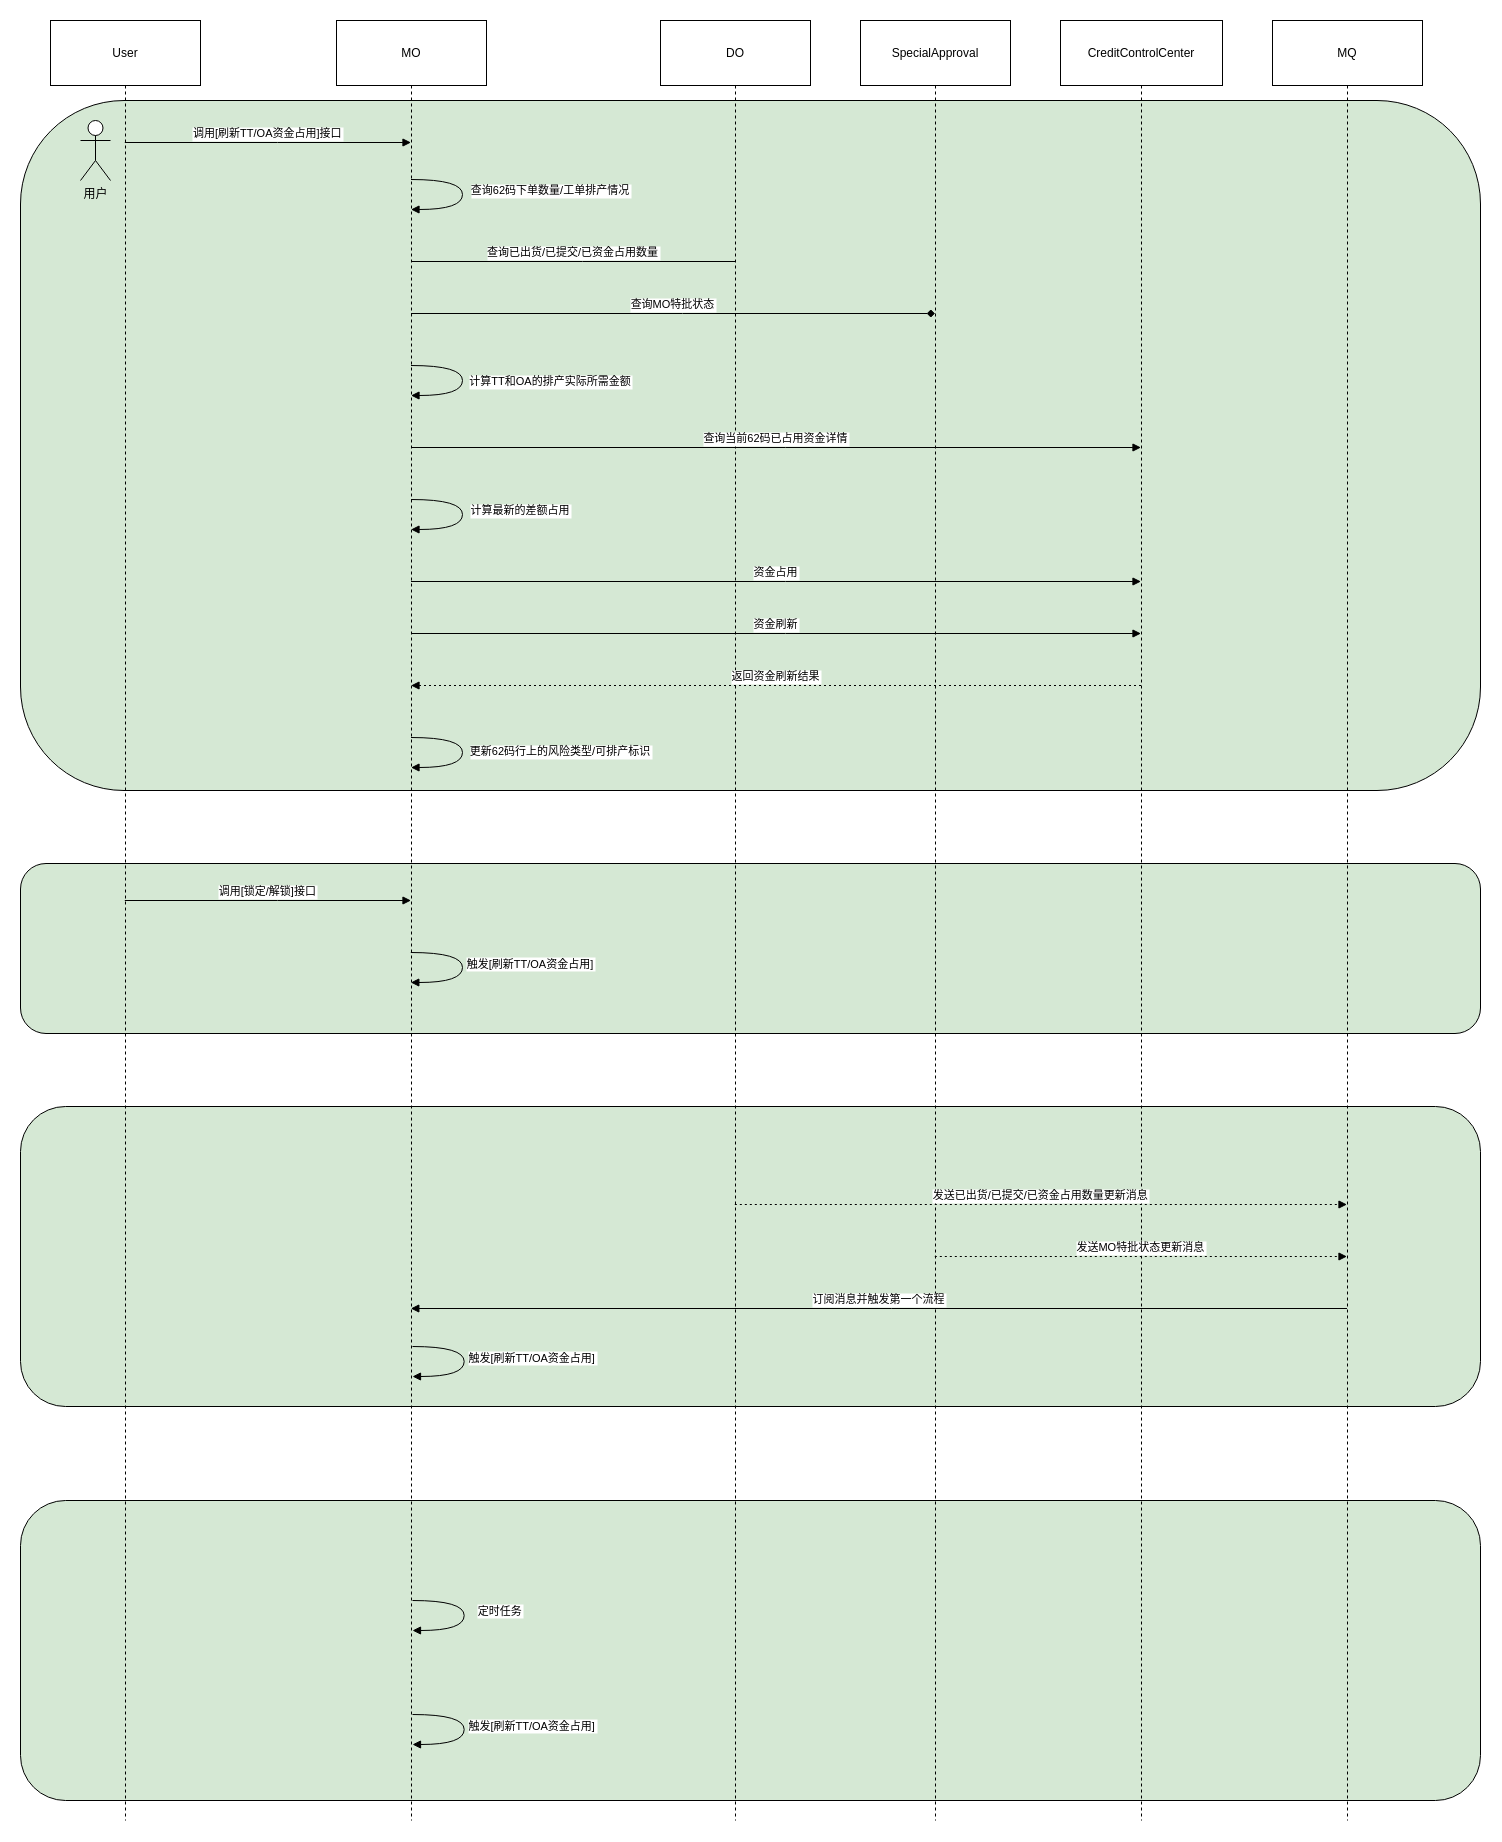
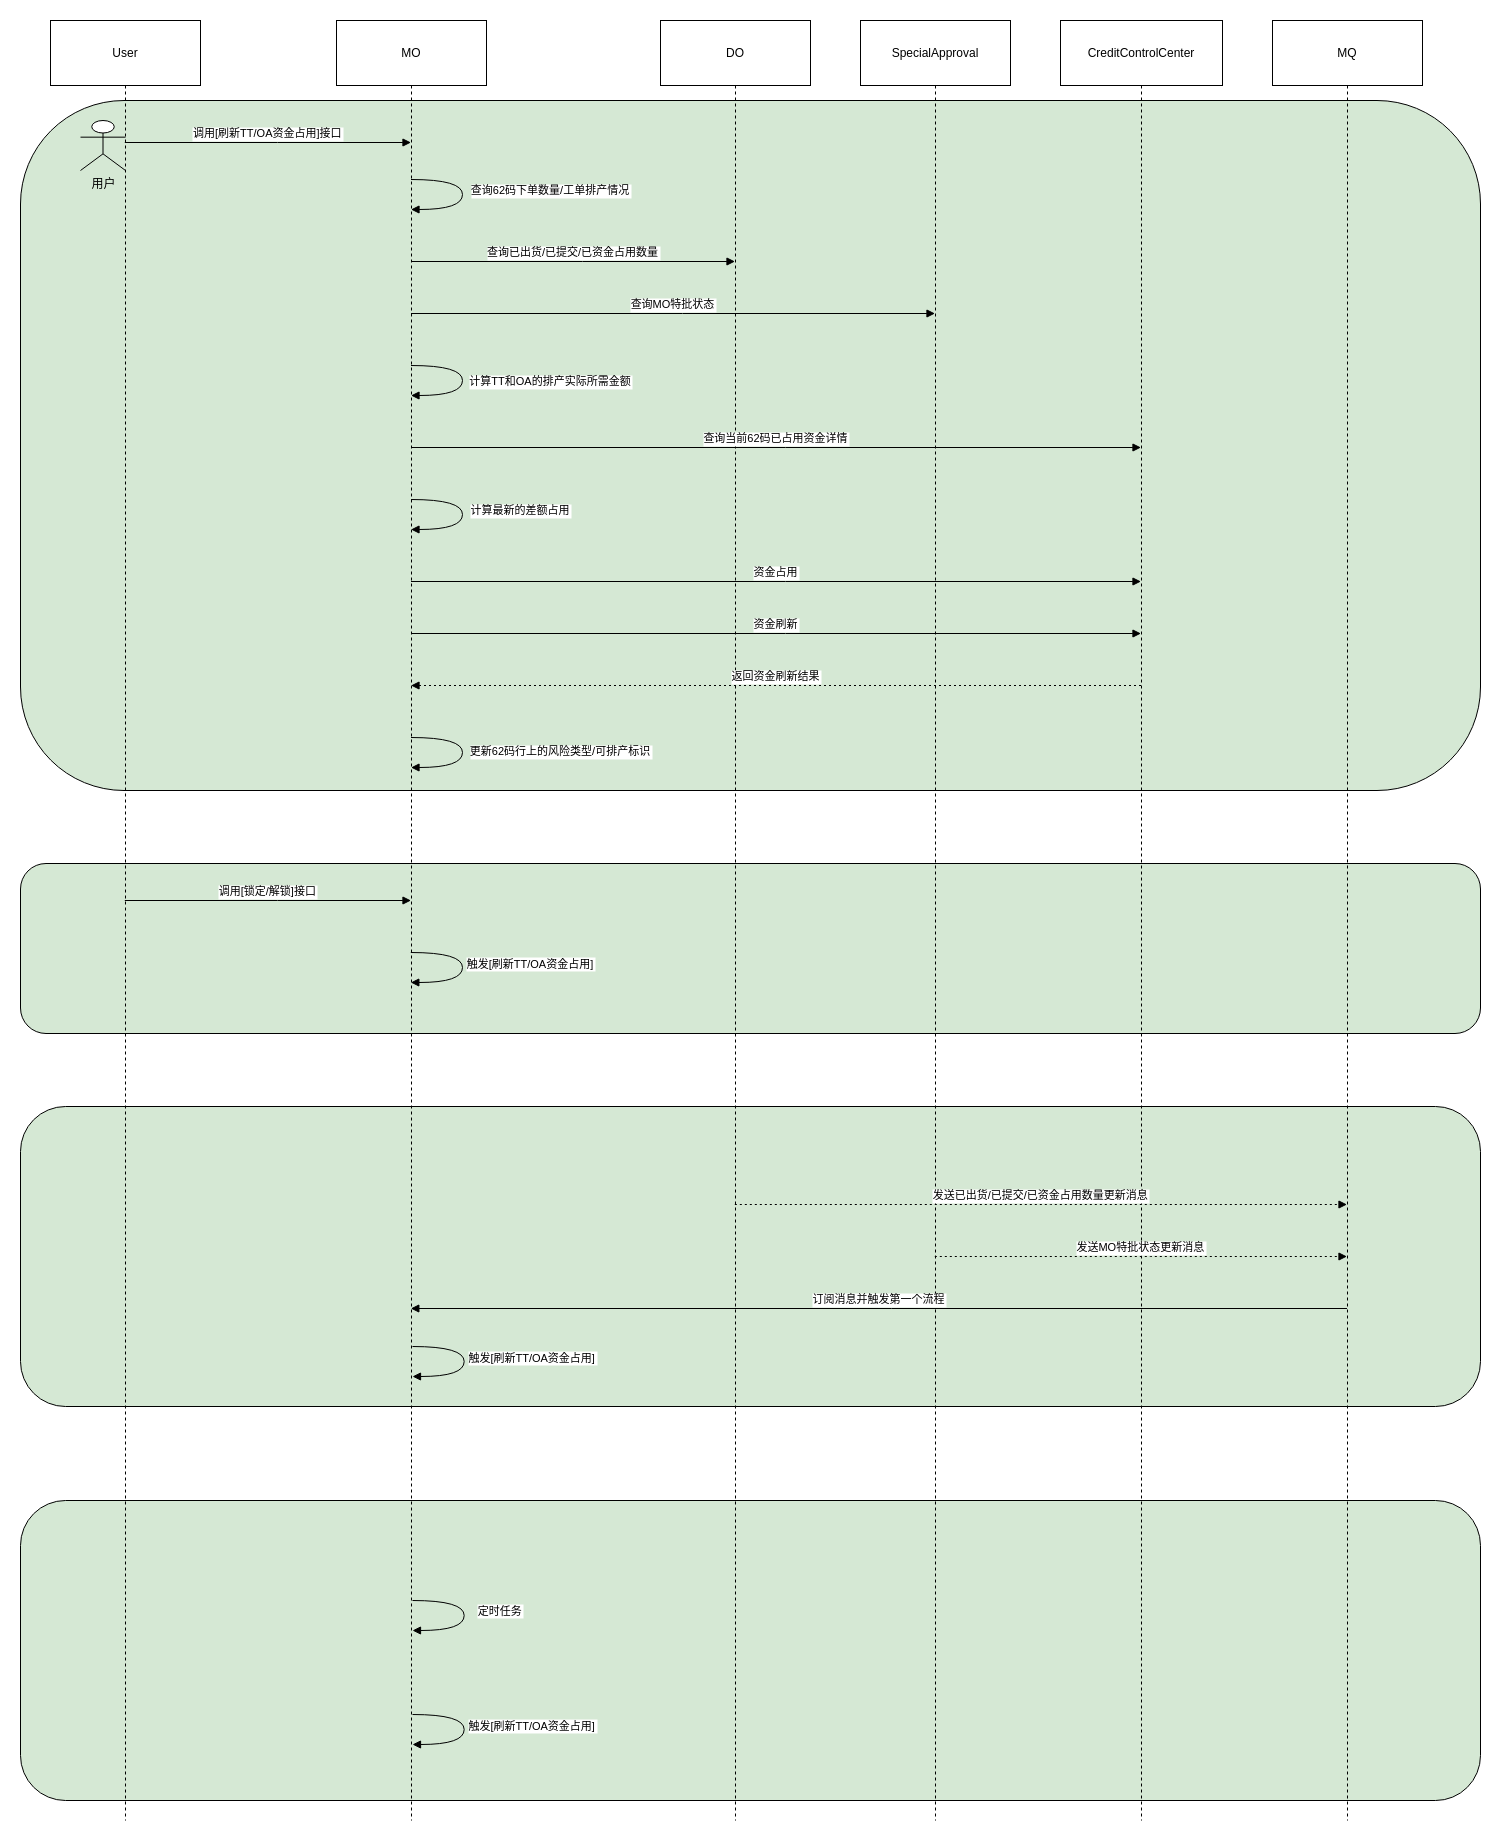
(96, 151) -> (103, 146)
(728, 262) -> (725, 262)
(925, 314) -> (925, 314)
